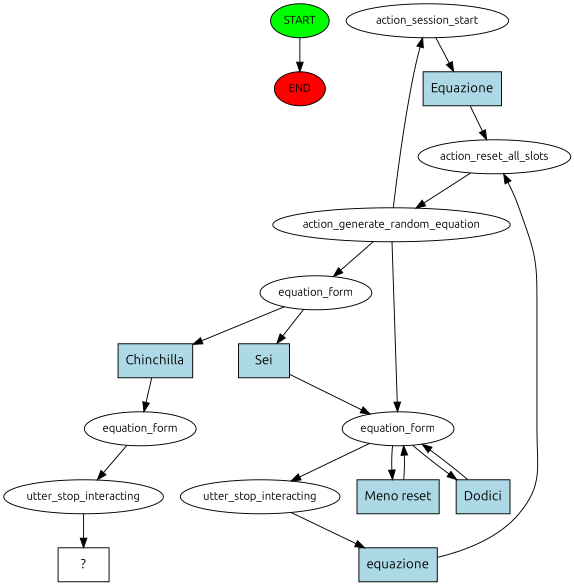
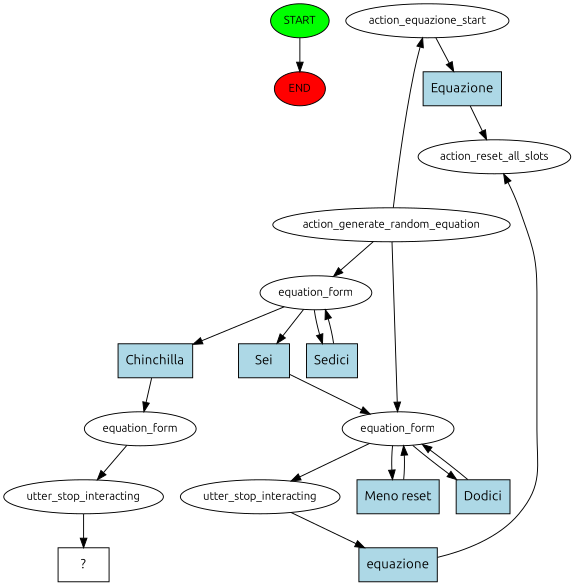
(427, 21) -> (427, 21)
(447, 188) -> none
none -> (332, 361)
